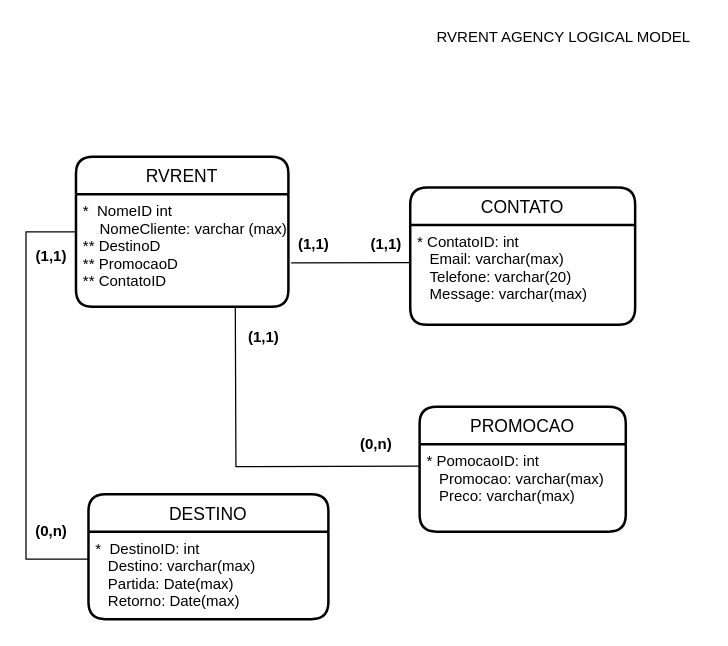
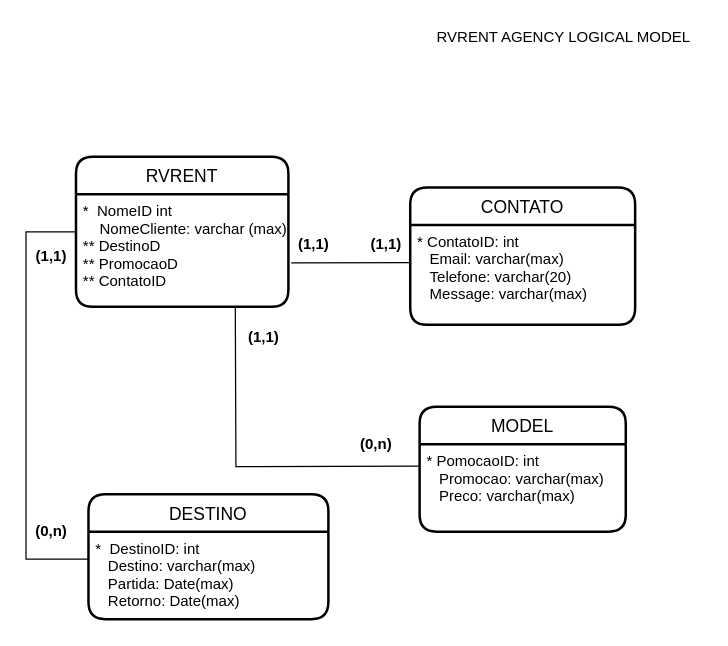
(522, 427) -> (522, 427)
